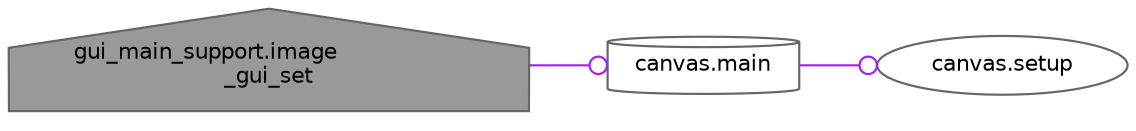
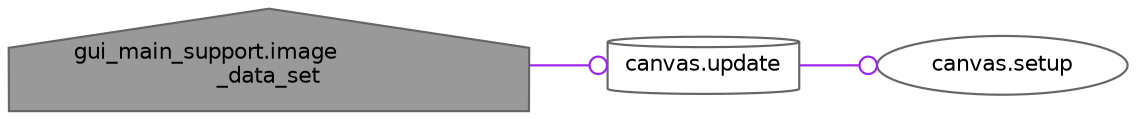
(269, 65) -> (269, 65)
(703, 65) -> (703, 65)
